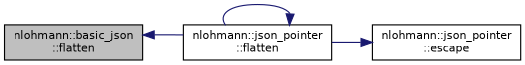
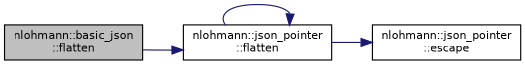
(169, 35) -> (157, 50)
